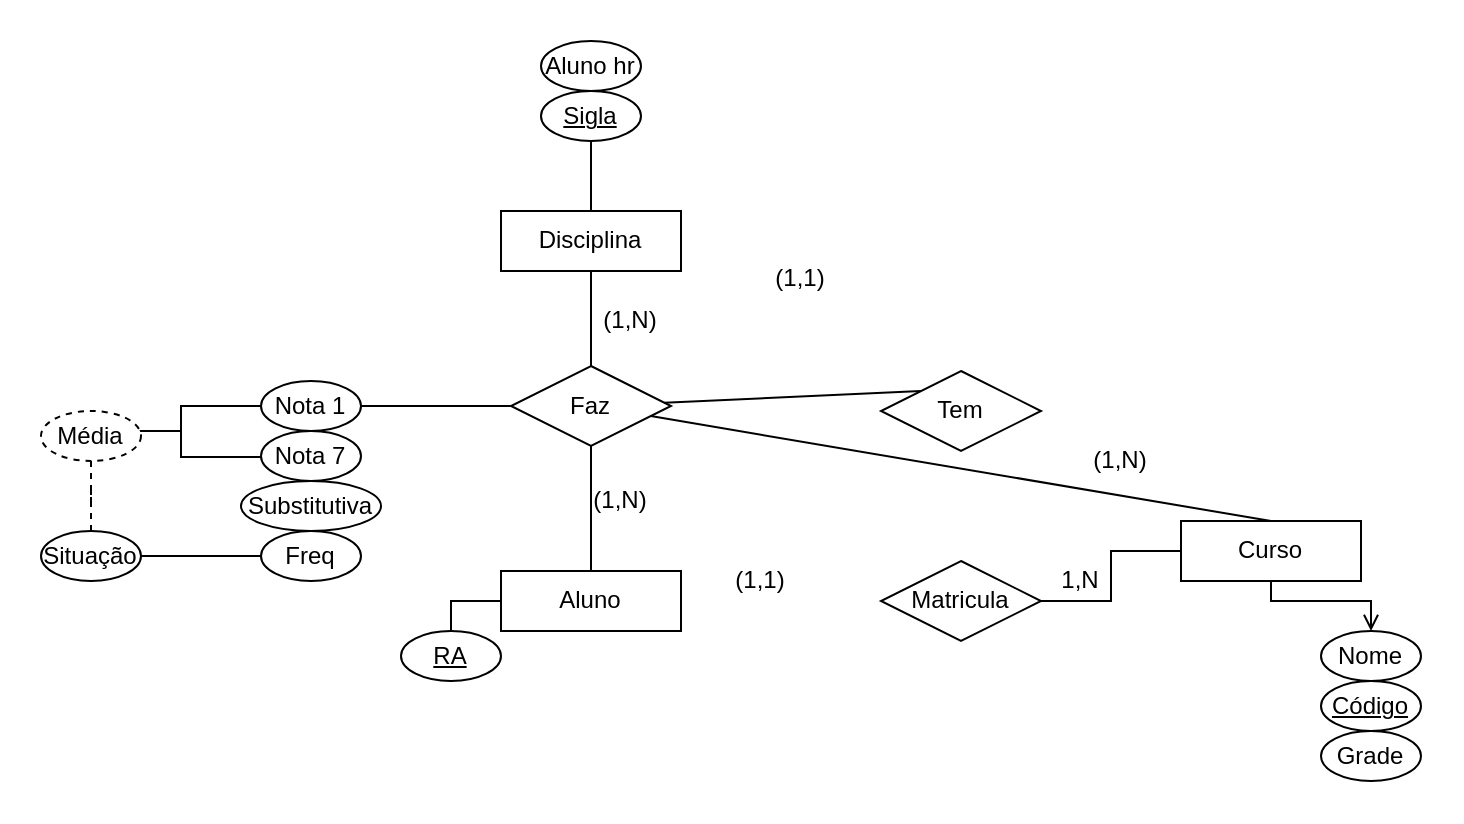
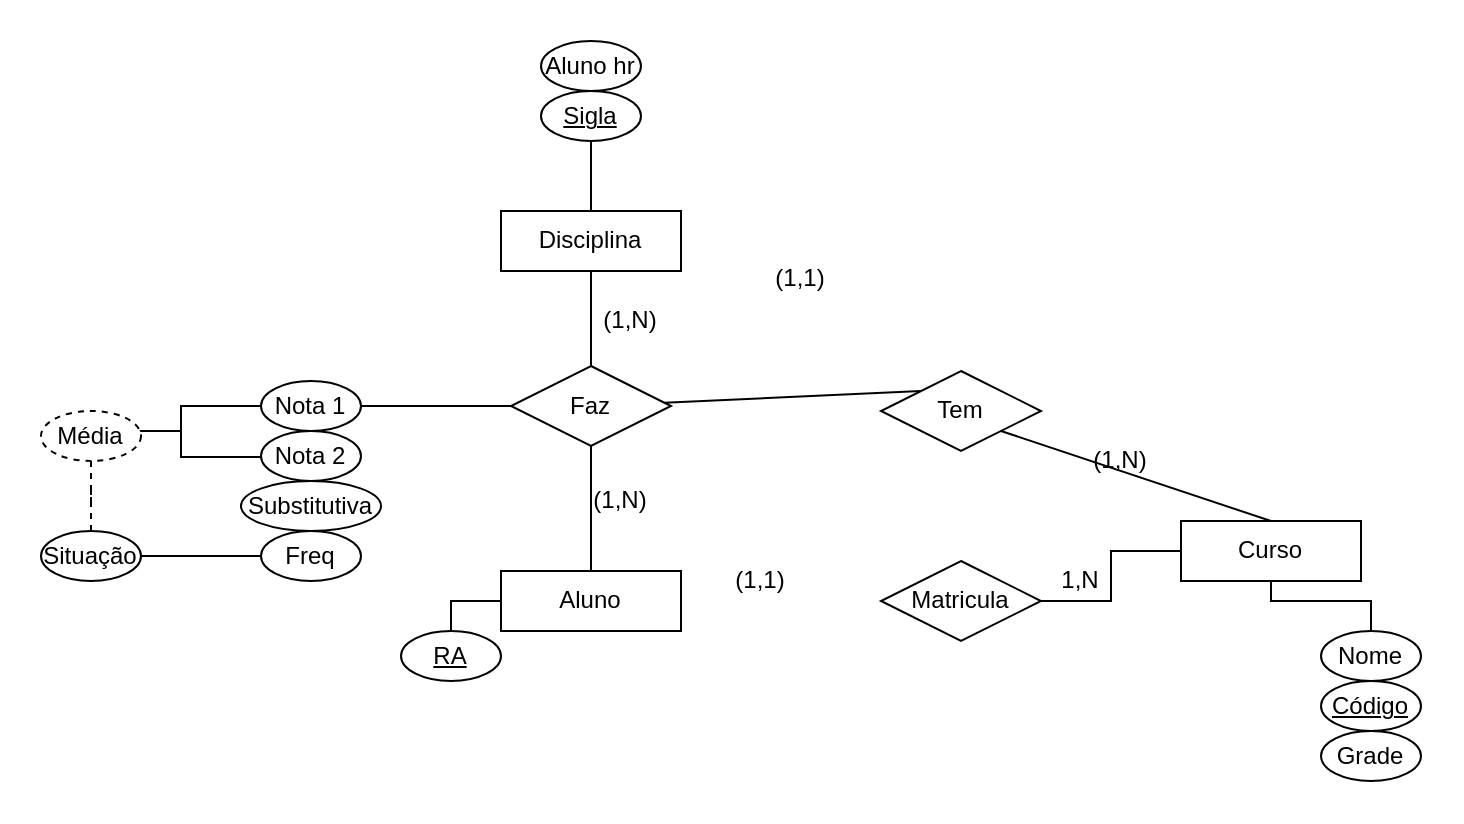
(311, 457) -> (311, 457)
(959, 468) -> (1135, 476)
(1371, 622) -> (1371, 624)
